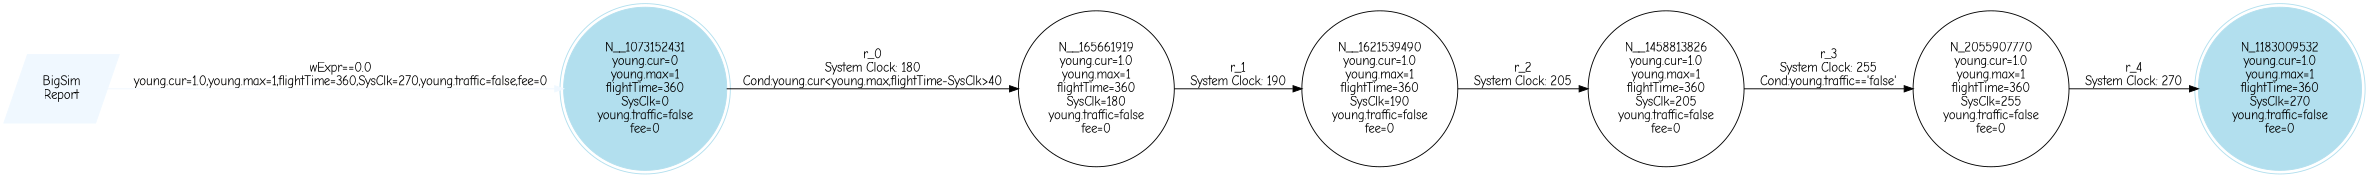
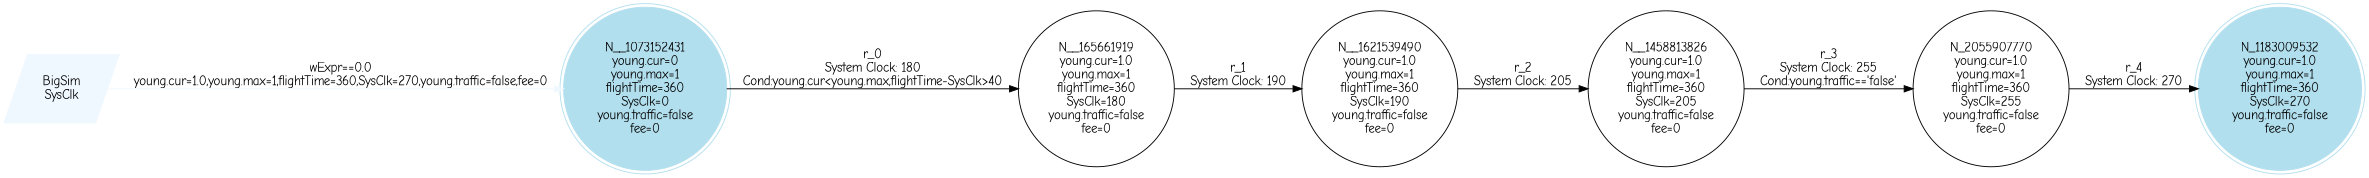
(62, 89) -> (62, 89)
